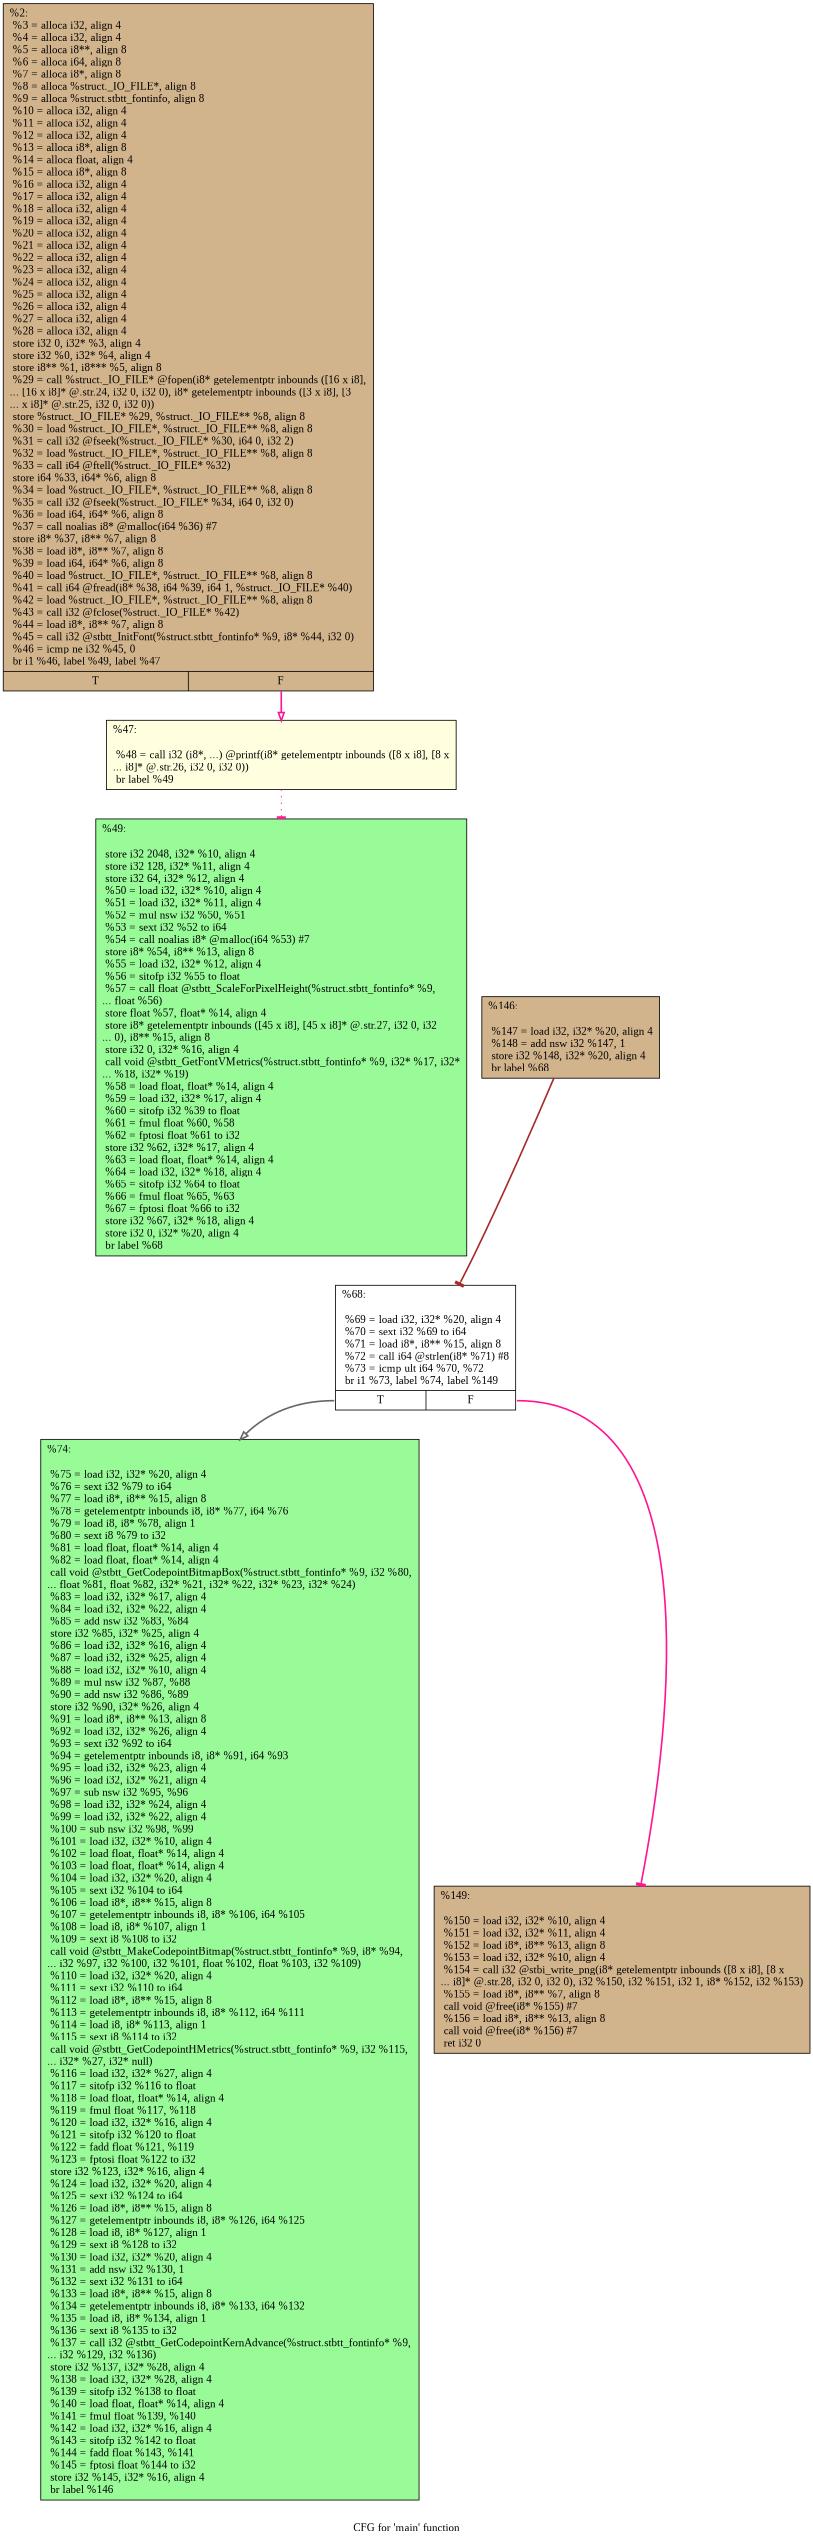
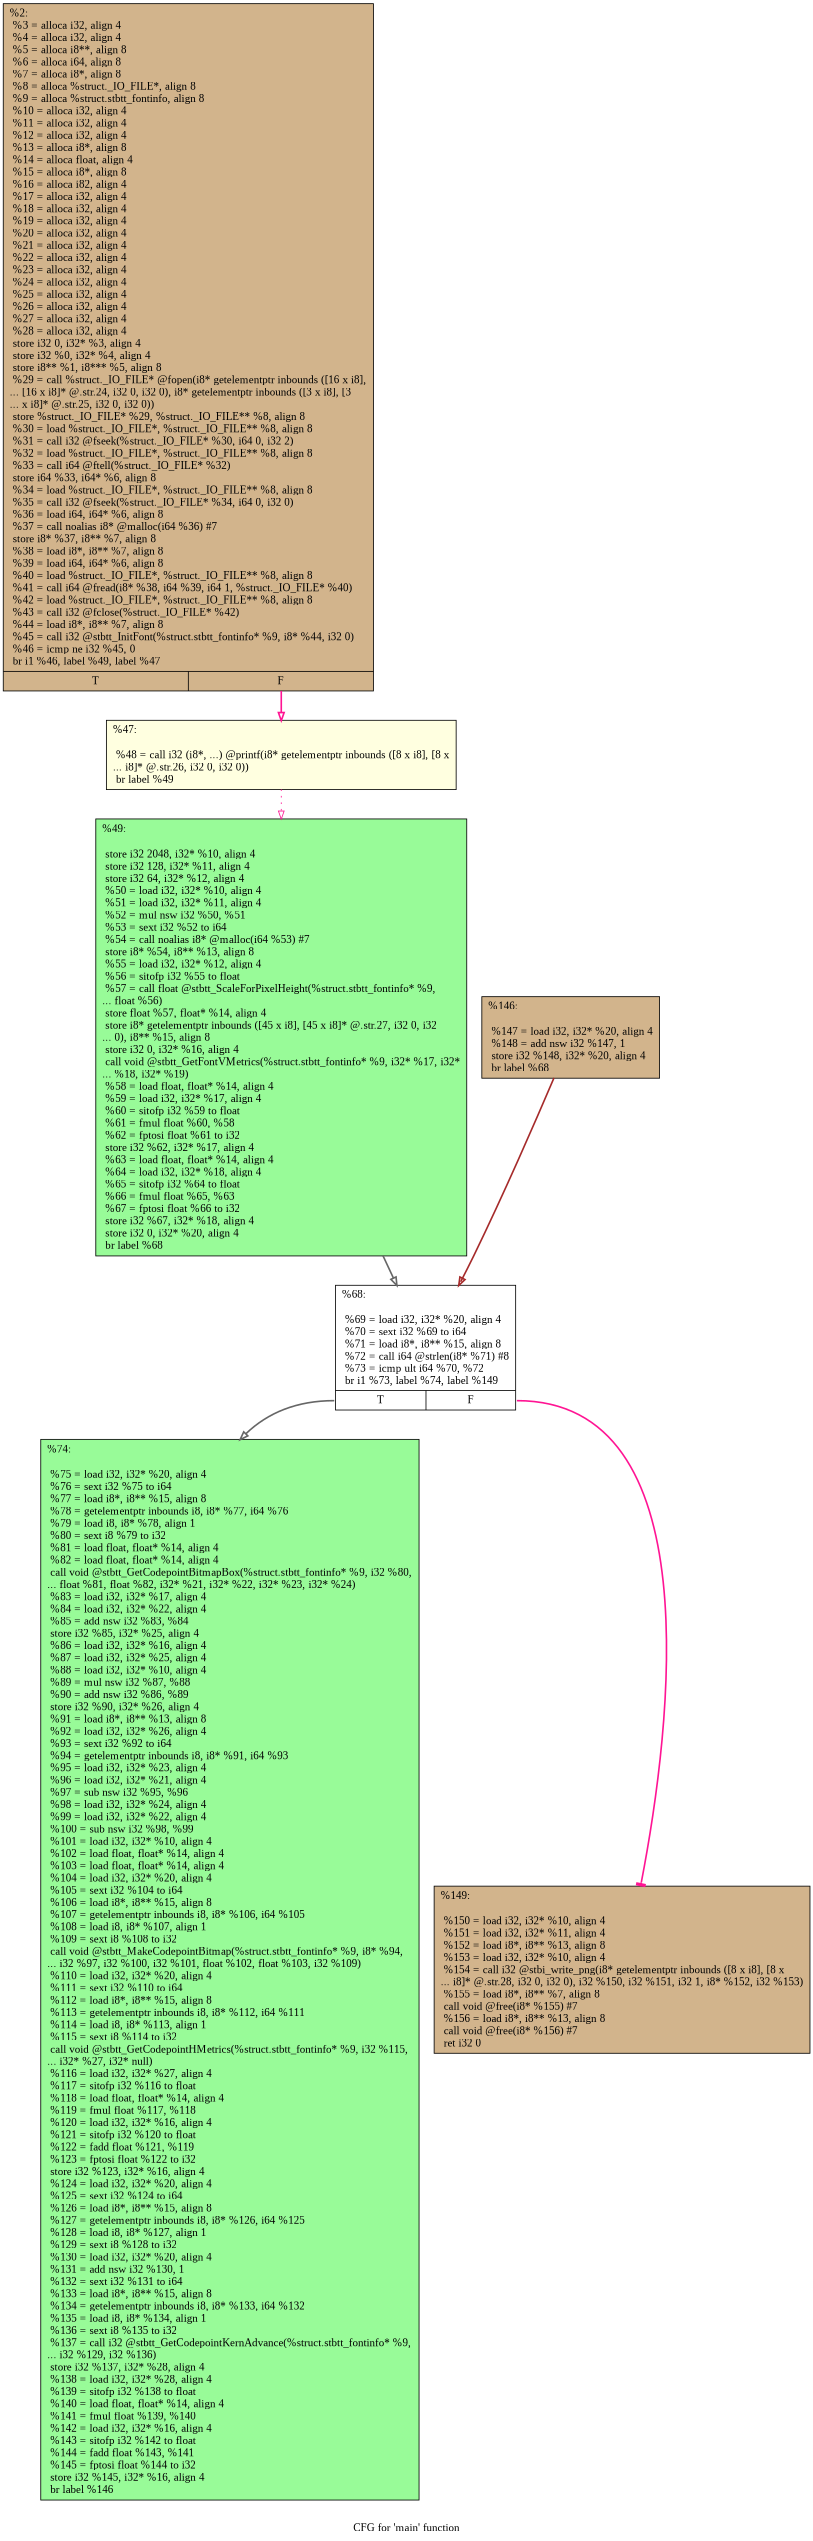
(68, 184) -> (68, 184)
(281, 800) -> (281, 800)
(171, 1111) -> (171, 1111)
(509, 1181) -> (509, 1181)
none -> (388, 1267)
(110, 1487) -> (110, 1487)
